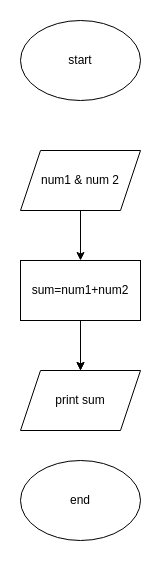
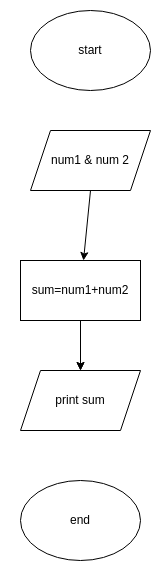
(81, 61) -> (91, 51)
(81, 181) -> (91, 161)
(81, 501) -> (81, 521)
